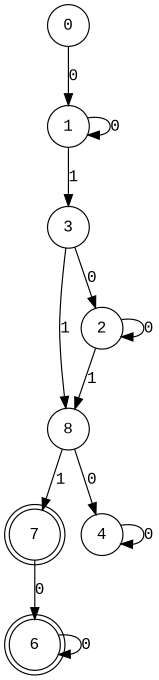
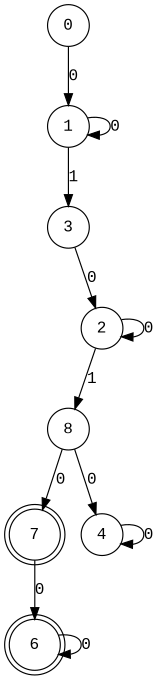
(60, 322) -> none
(61, 480) -> (61, 480)
